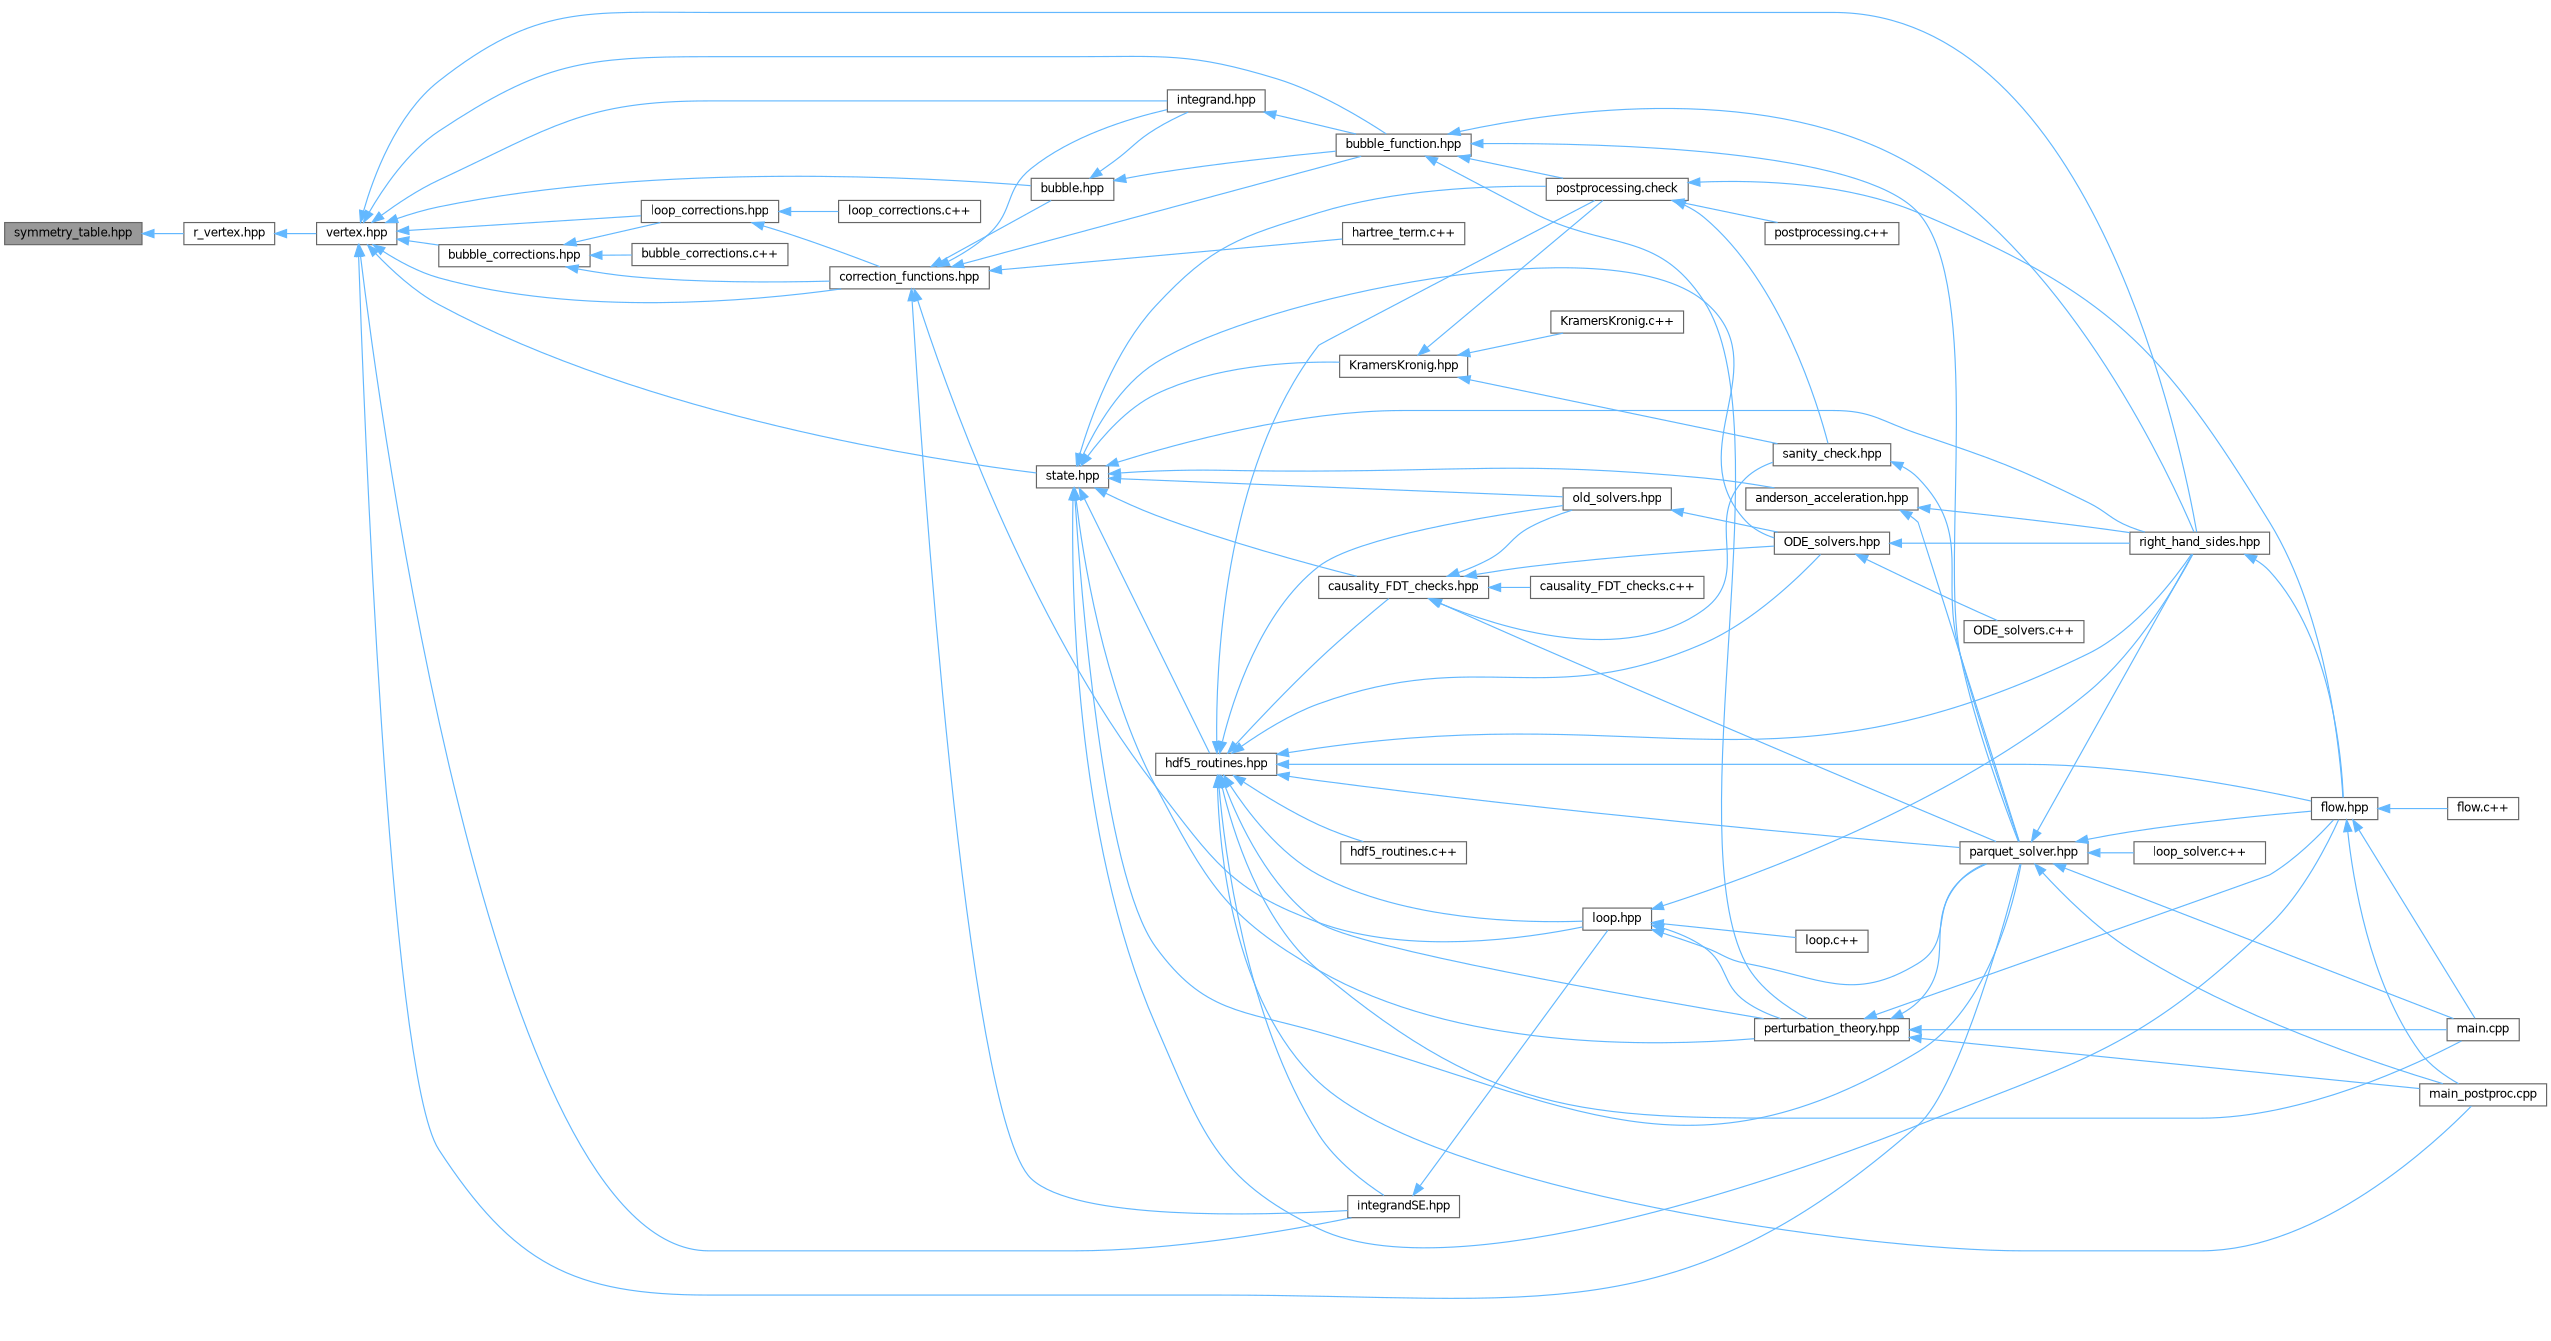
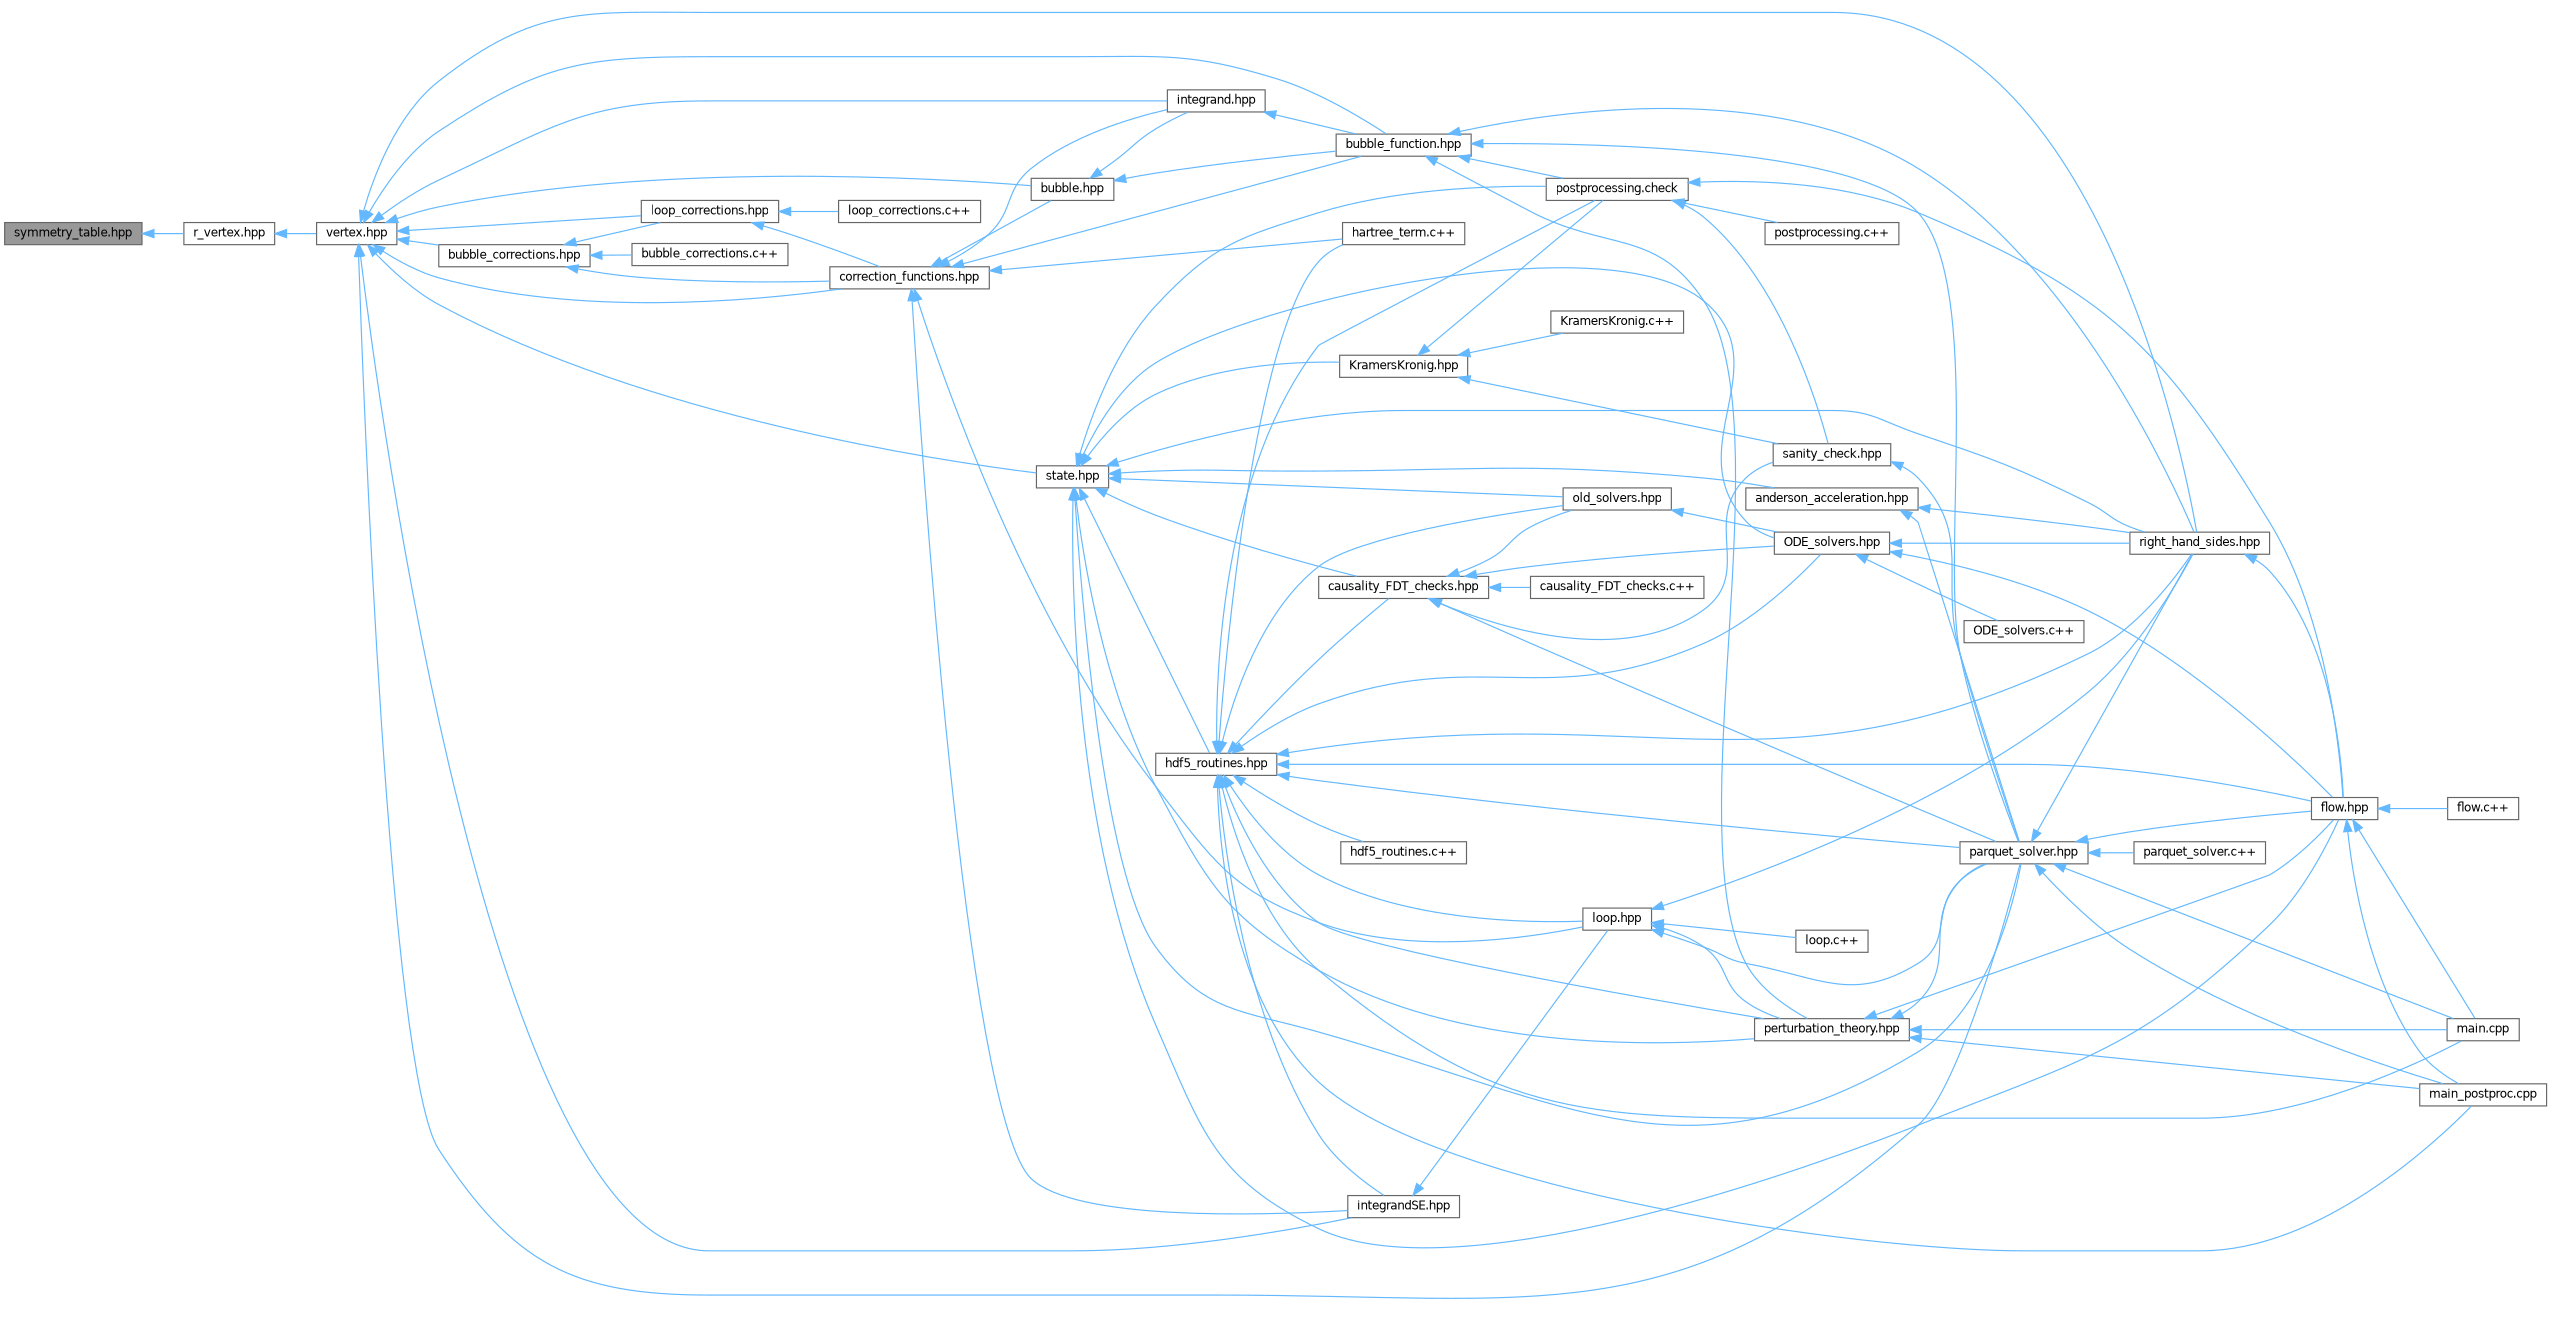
none -> (1257, 443)
none -> (2116, 626)
(2200, 853) -> (2200, 853)
